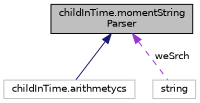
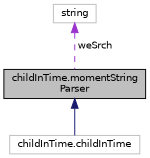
(153, 61) -> (75, 51)
(69, 89) -> (75, 145)
